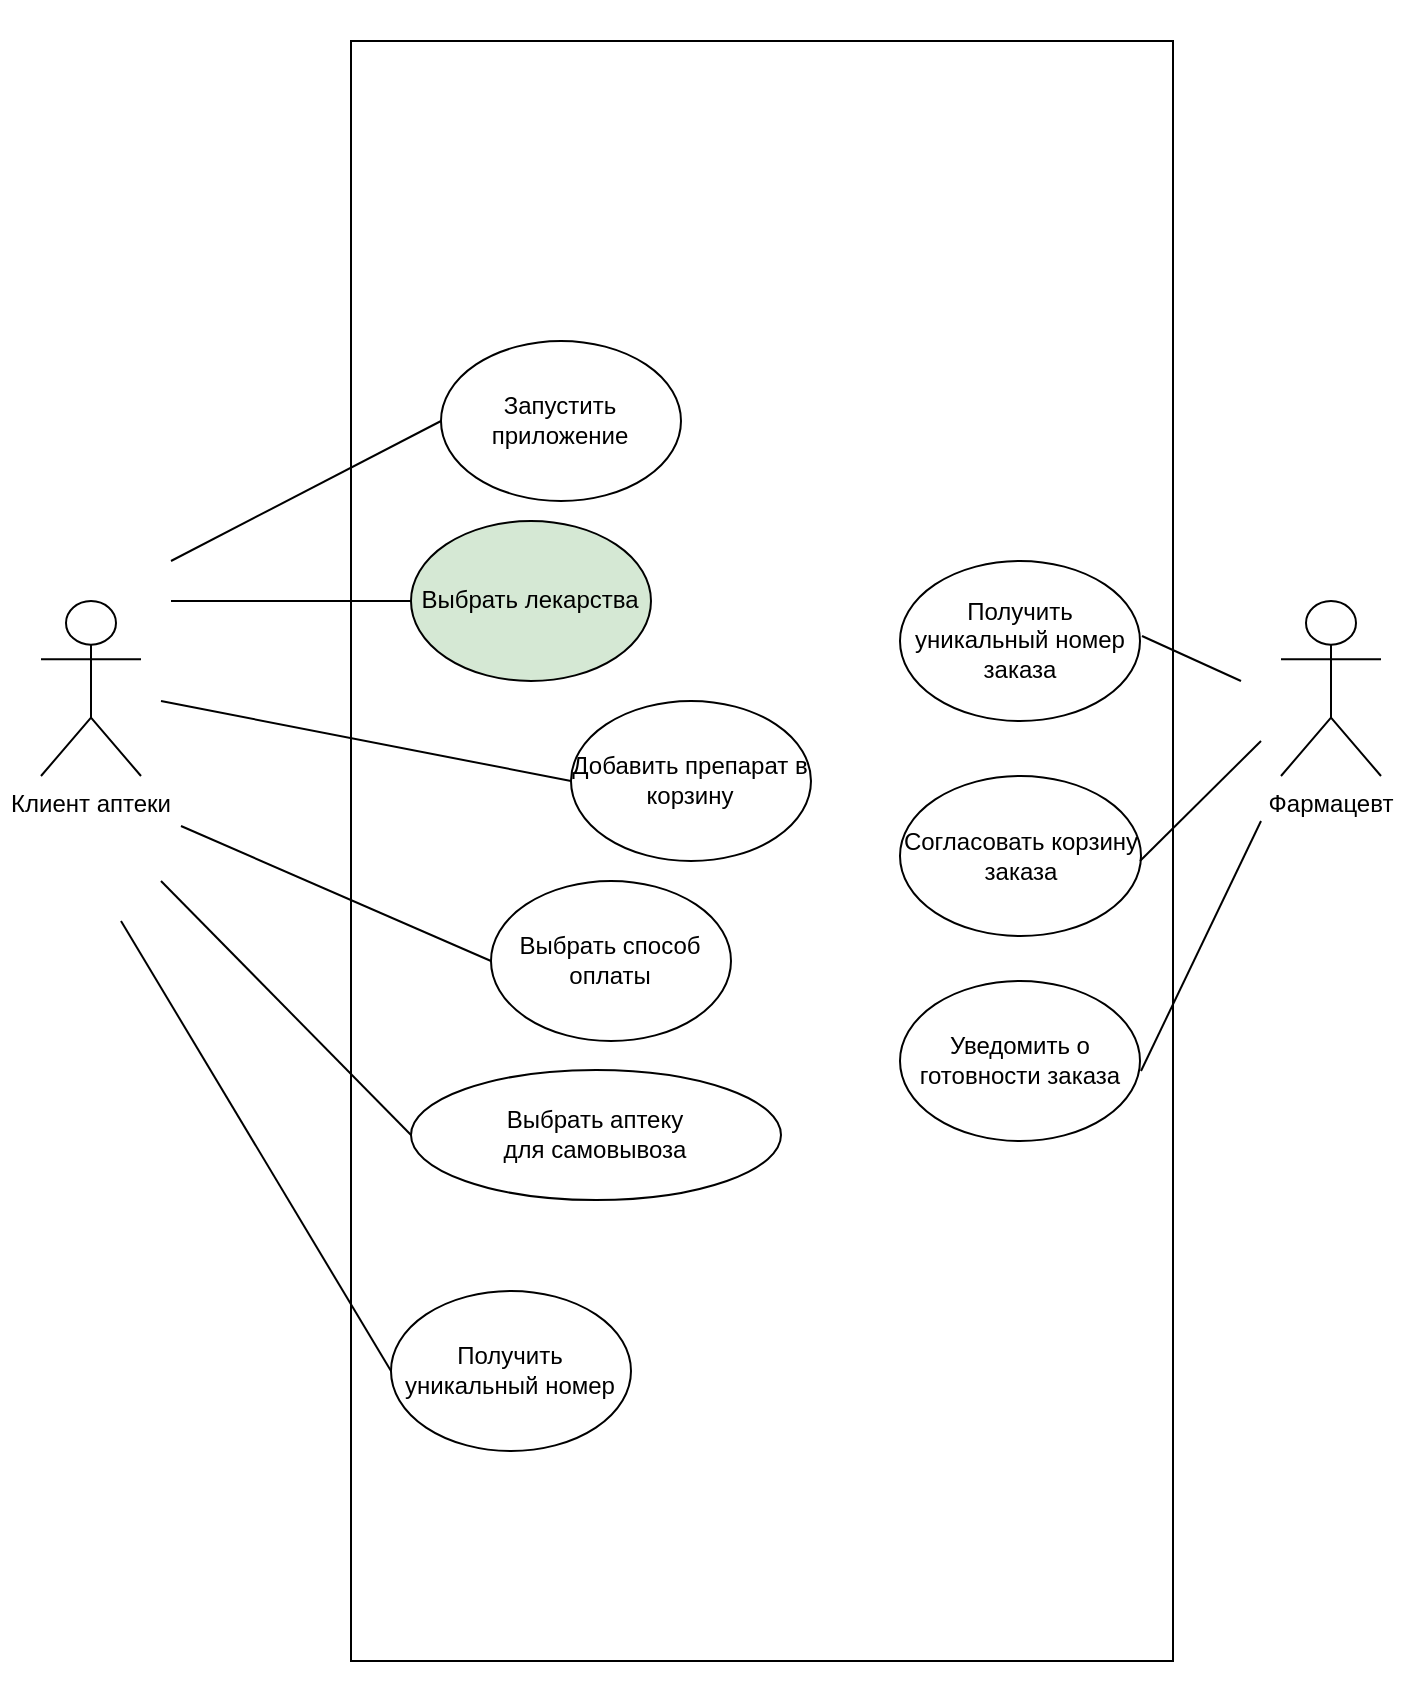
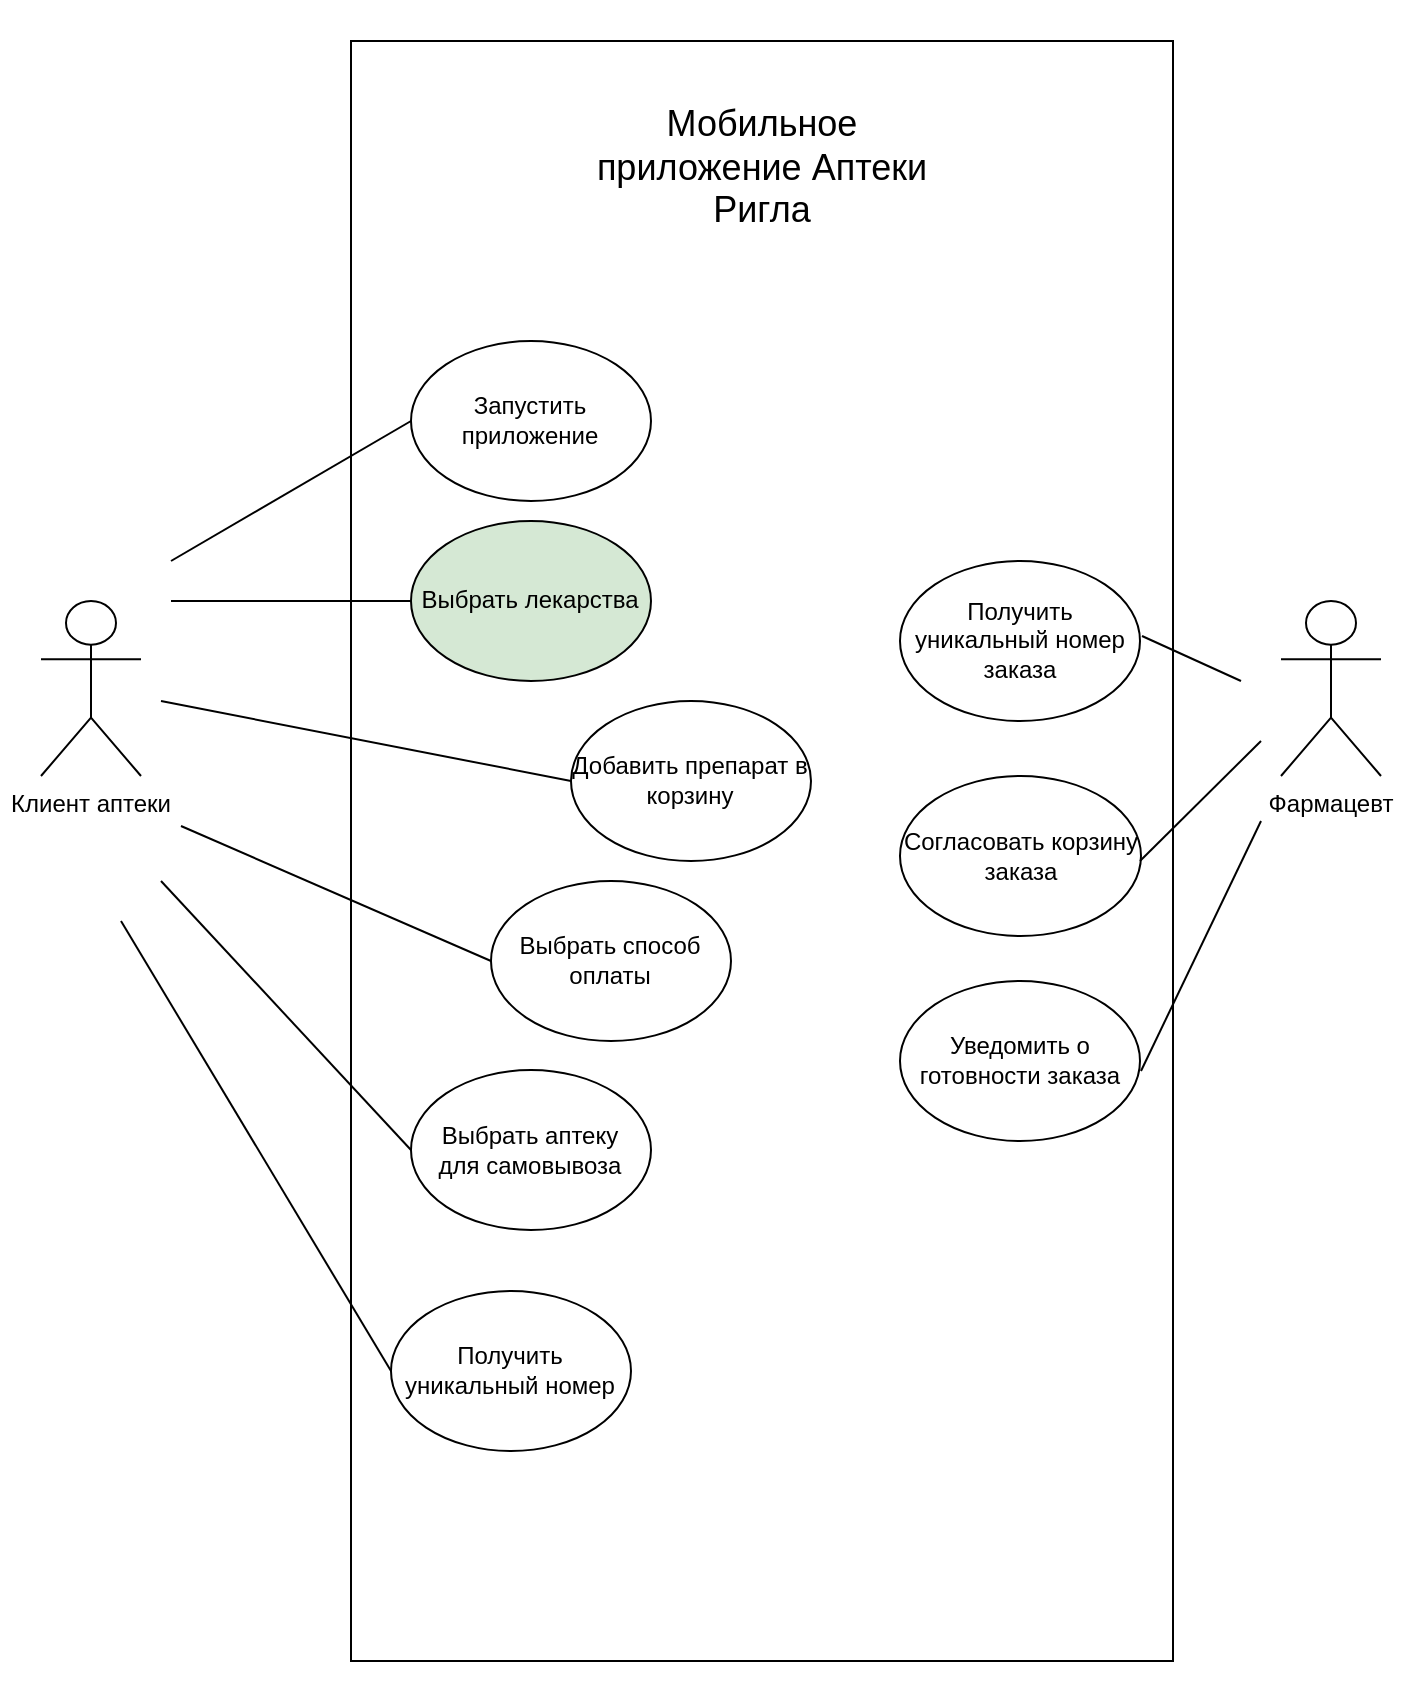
none -> (762, 169)
(561, 421) -> (531, 421)
(596, 1135) -> (531, 1150)
